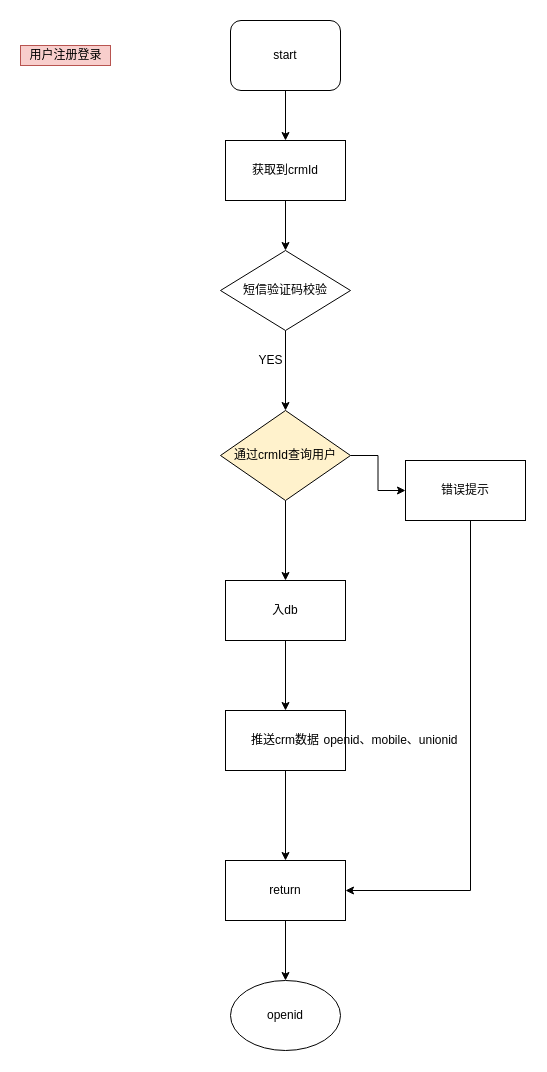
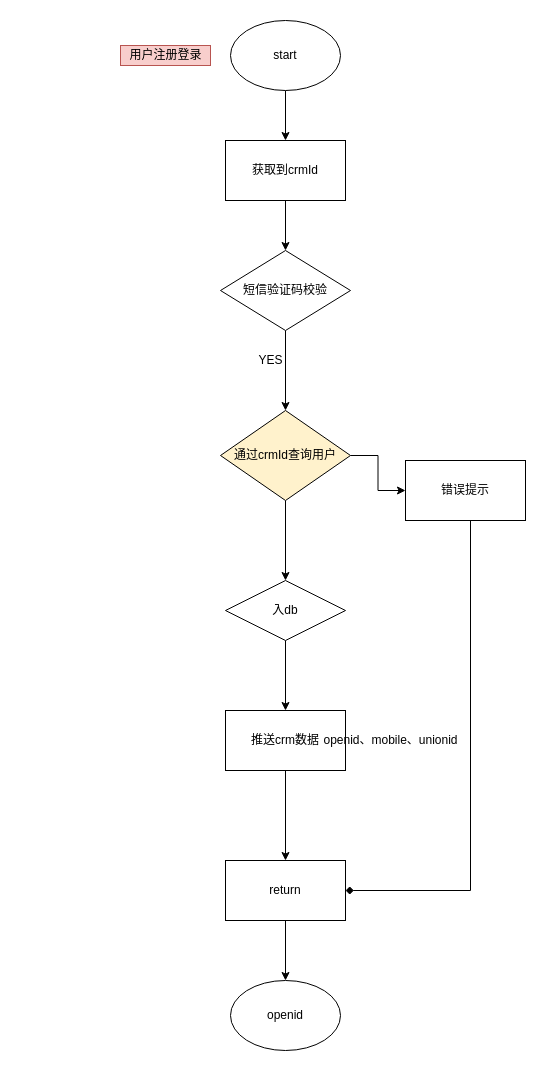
(66, 56) -> (166, 56)
(286, 56) -> (286, 56)
(286, 611) -> (286, 611)
(353, 891) -> (354, 891)
